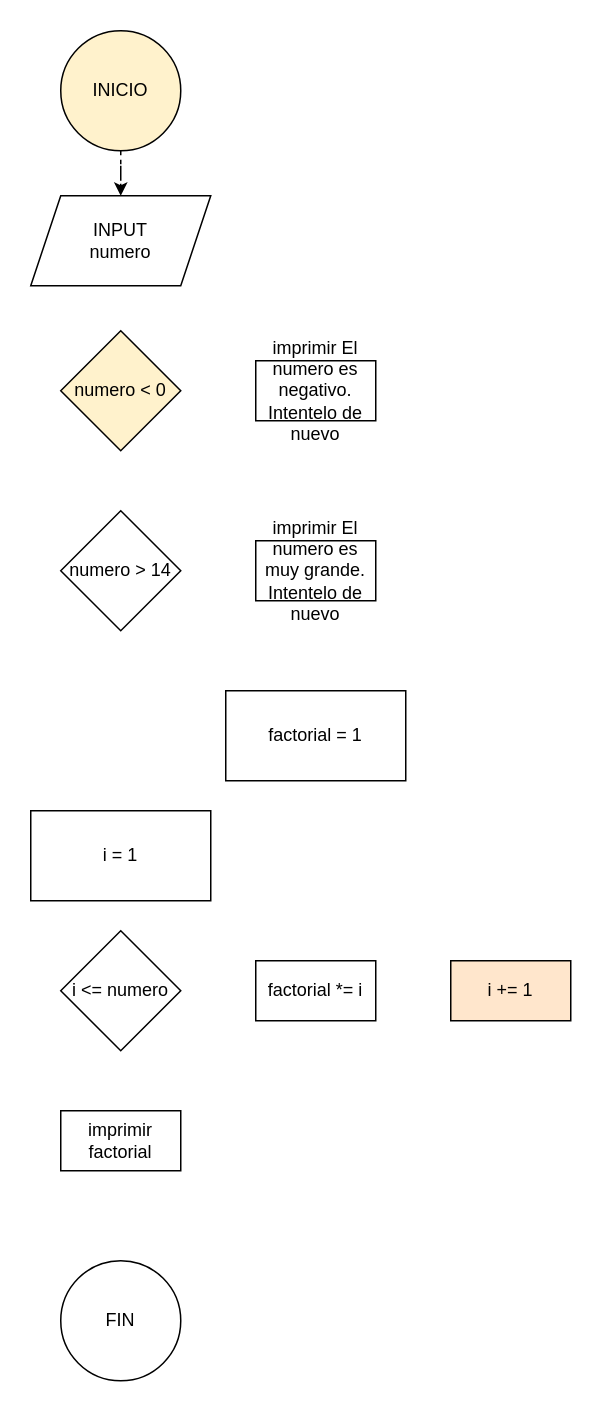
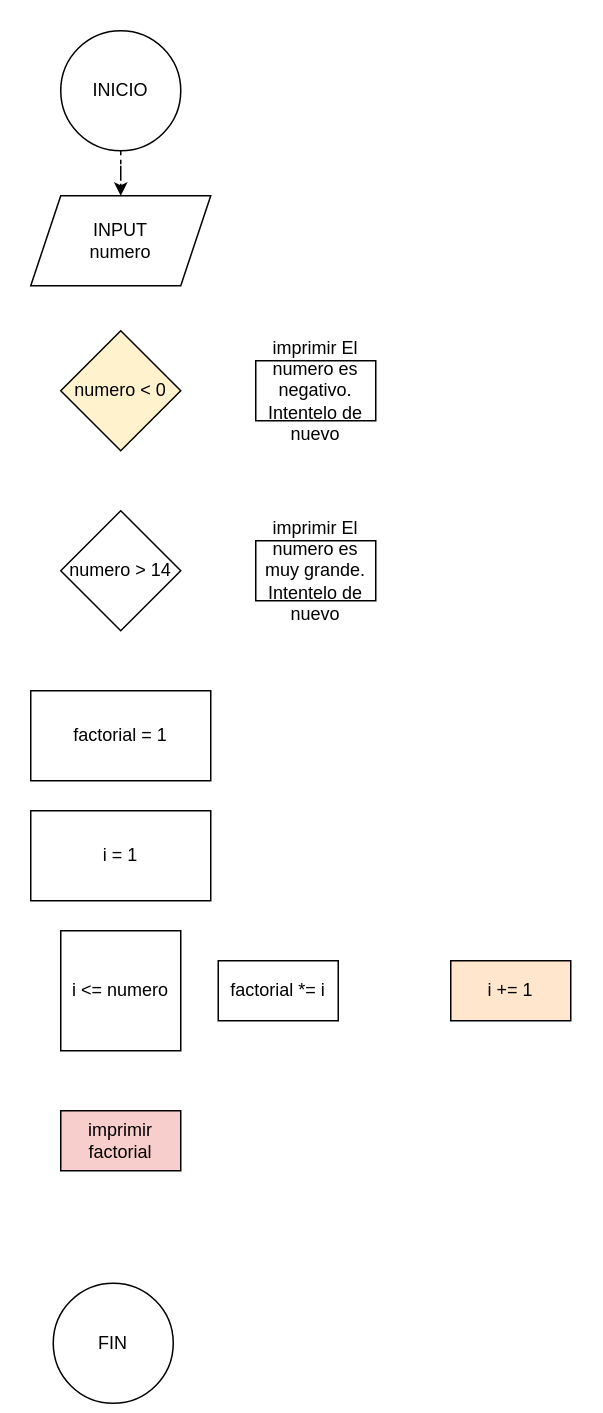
(121, 91) -> (121, 91)
(316, 736) -> (121, 736)
(121, 991) -> (121, 991)
(316, 991) -> (278, 991)
(121, 1141) -> (121, 1141)
(121, 1321) -> (113, 1343)
